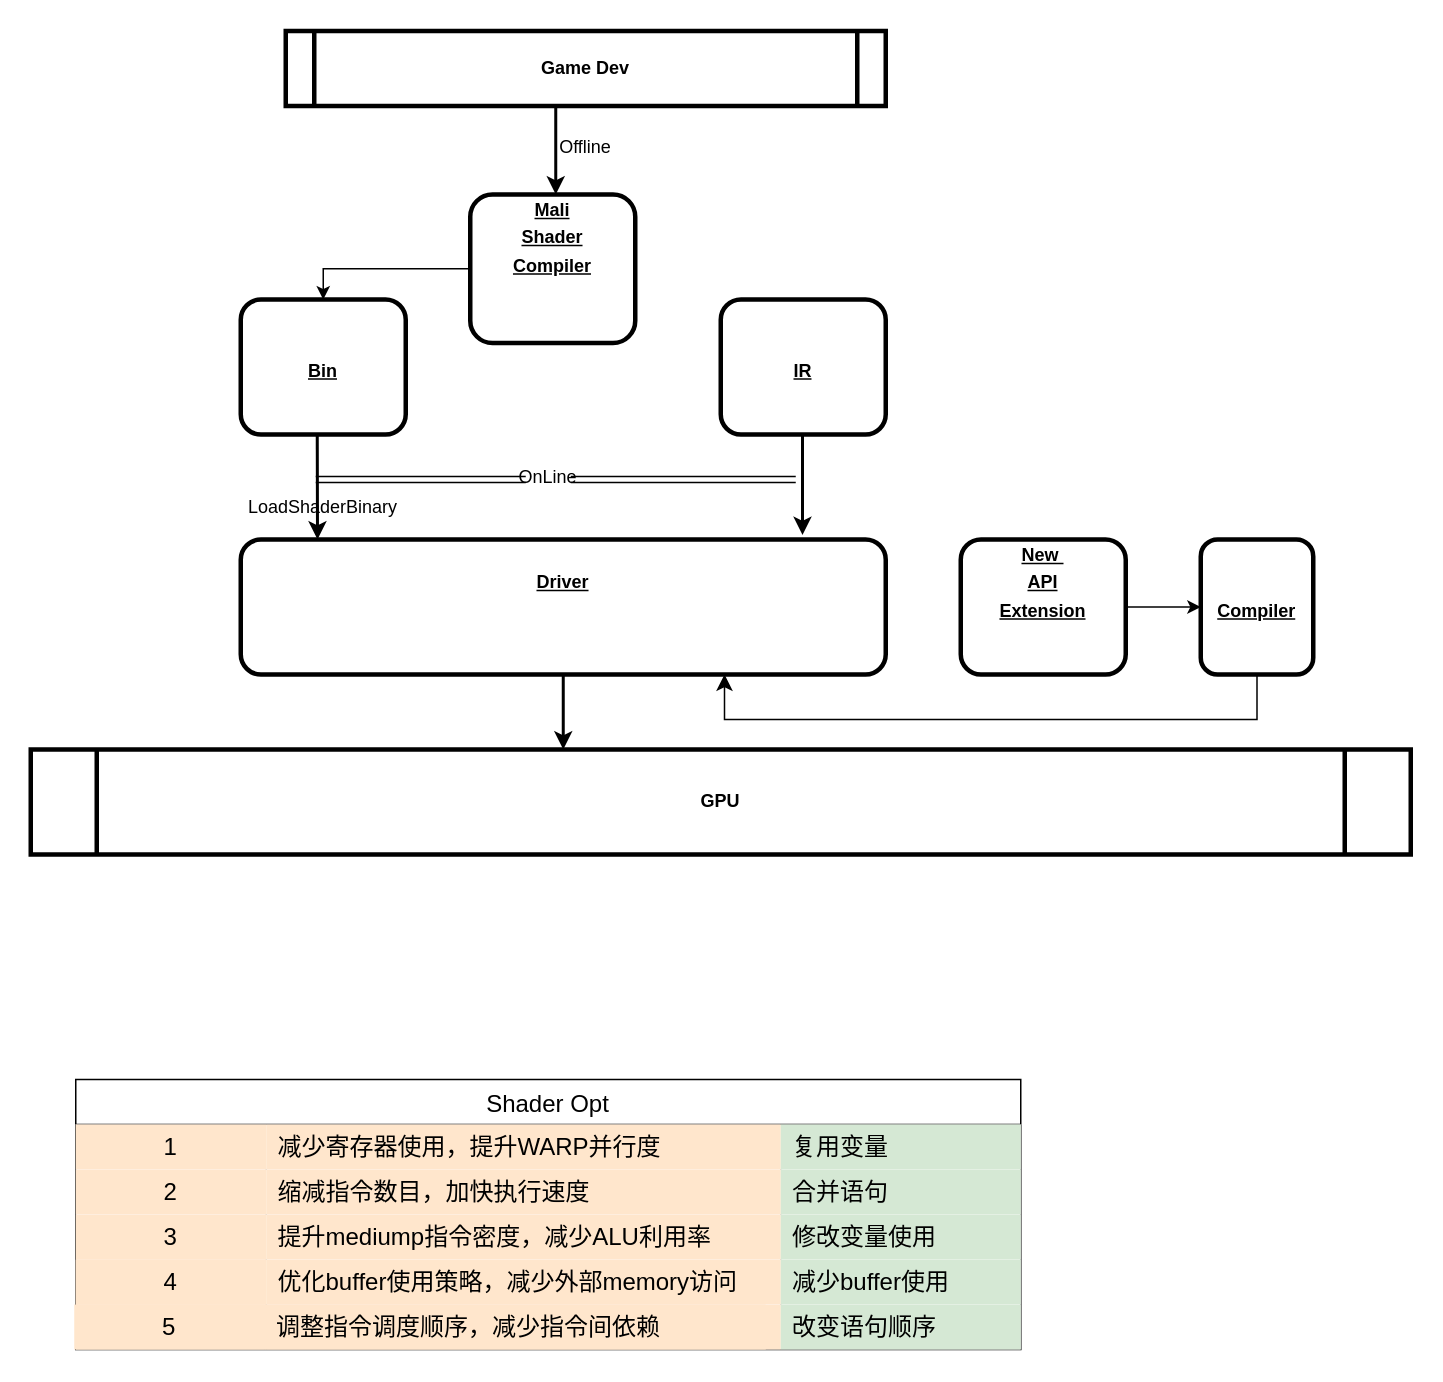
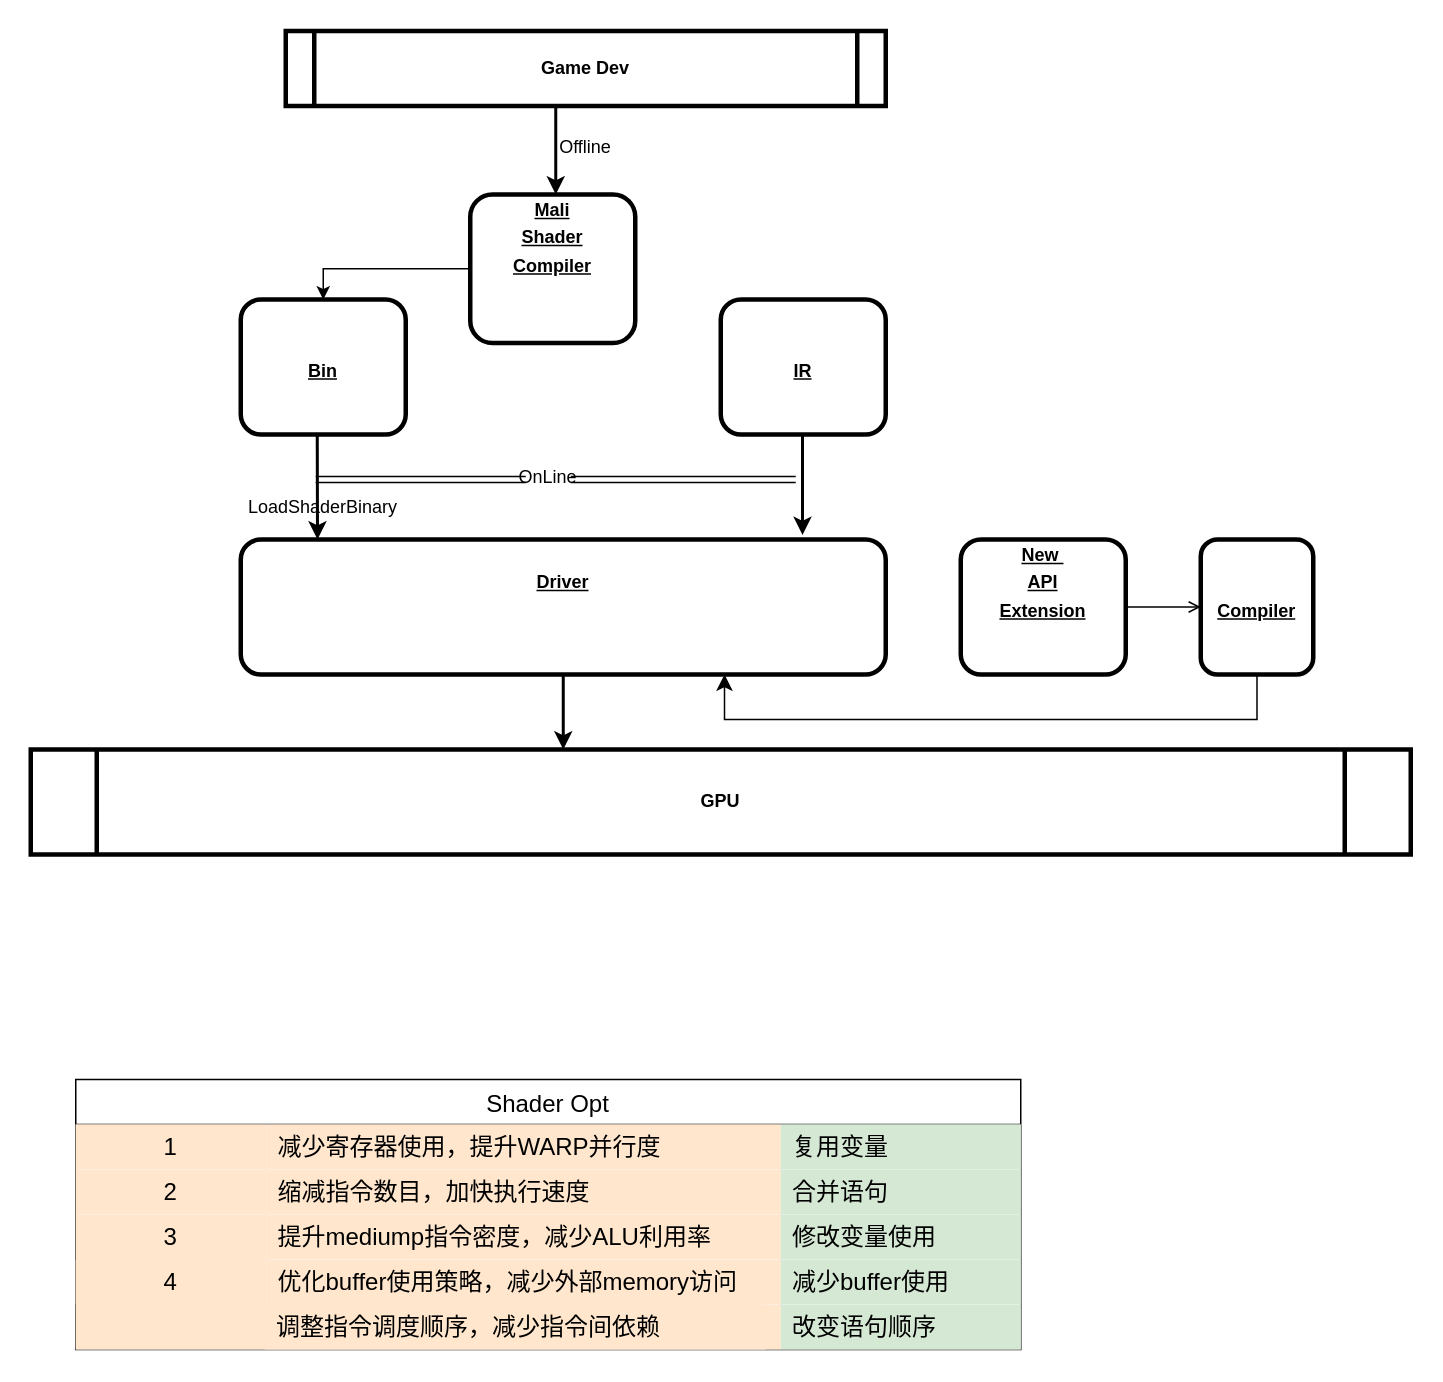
(1189, 607) -> (1191, 607)
(170, 1327) -> none
